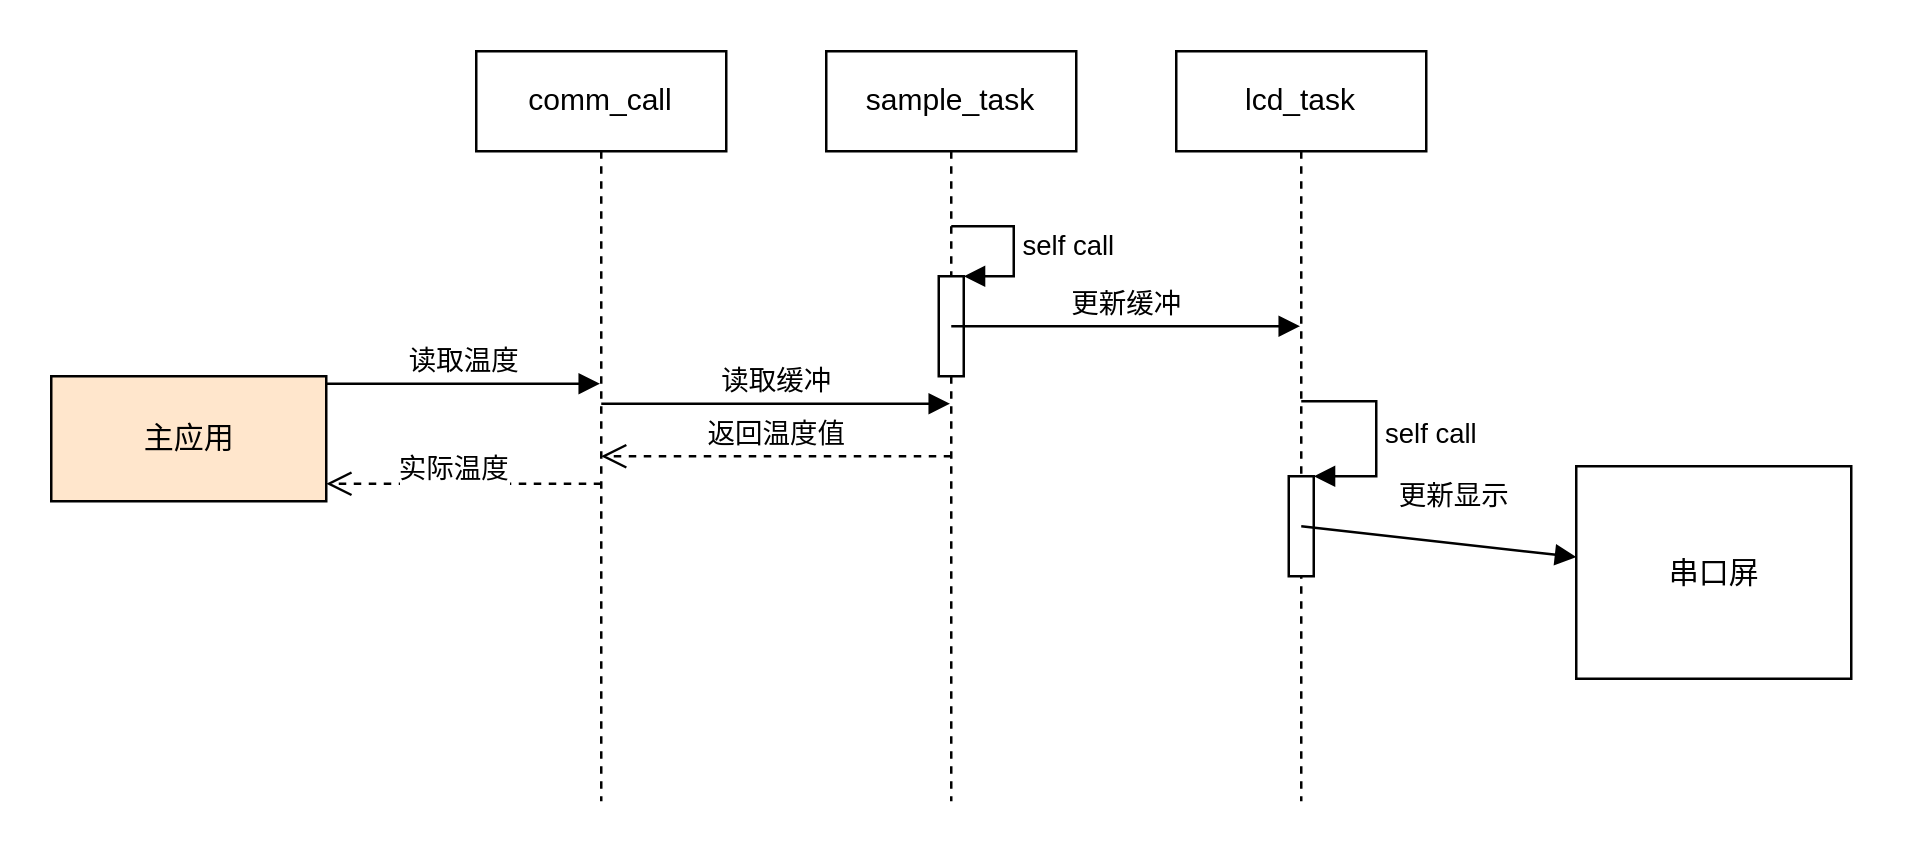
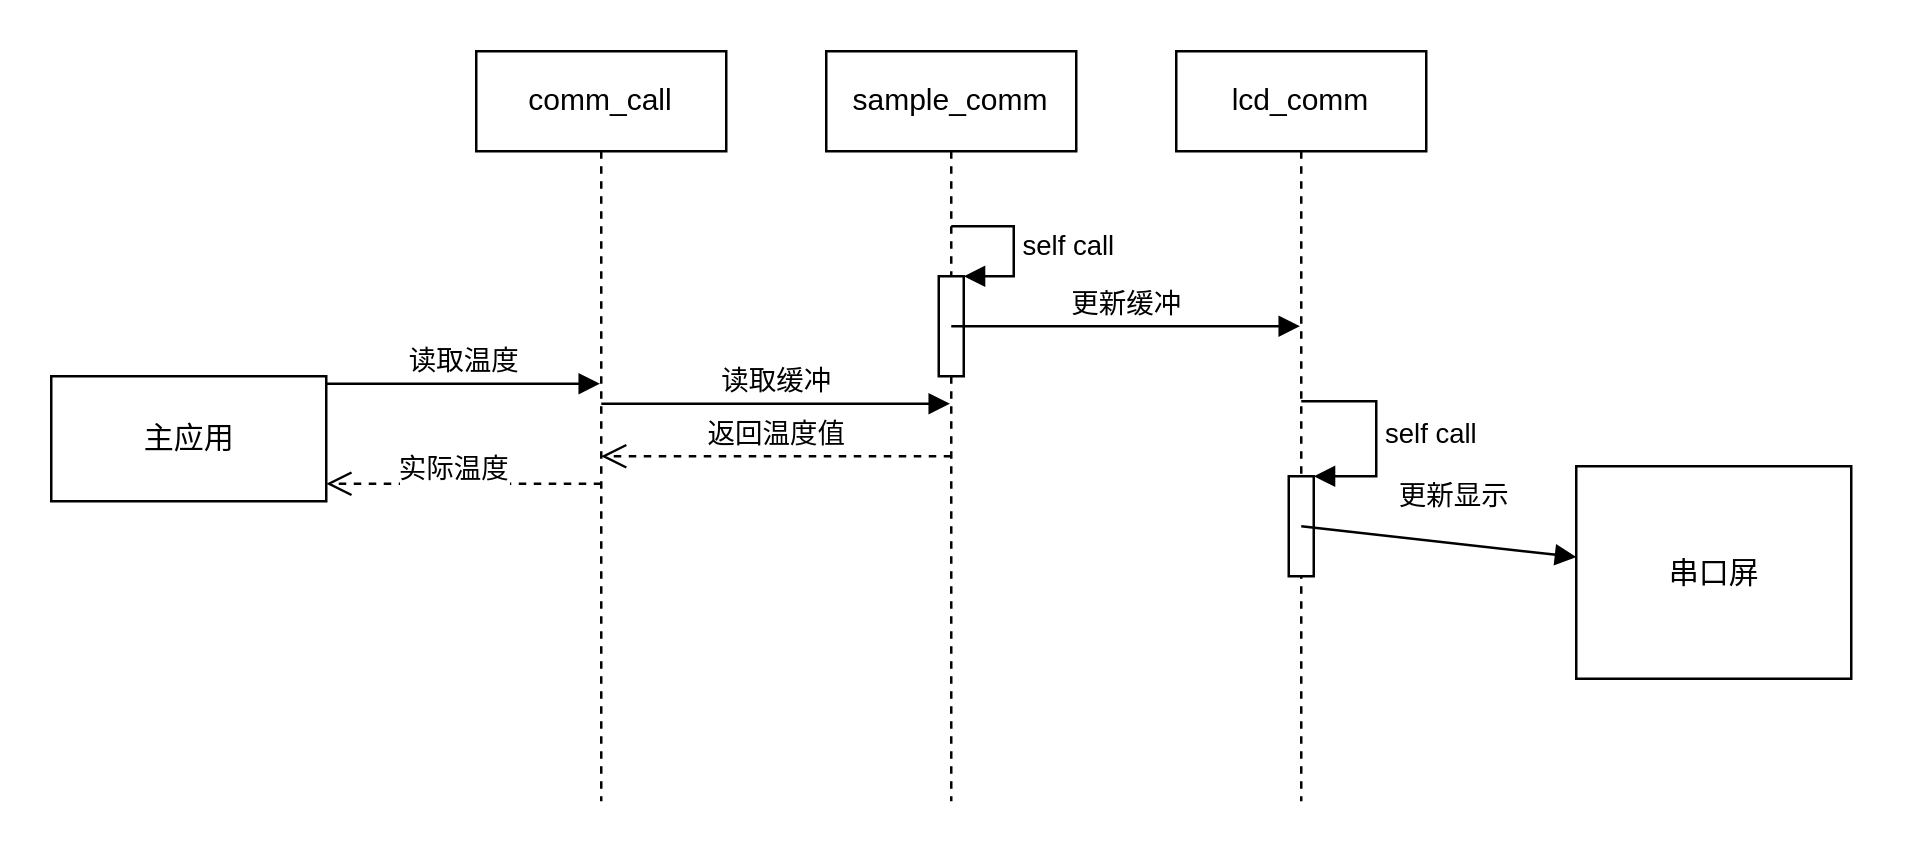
(951, 101) -> (951, 101)
(1301, 101) -> (1301, 101)
(189, 439) -> (189, 439)
